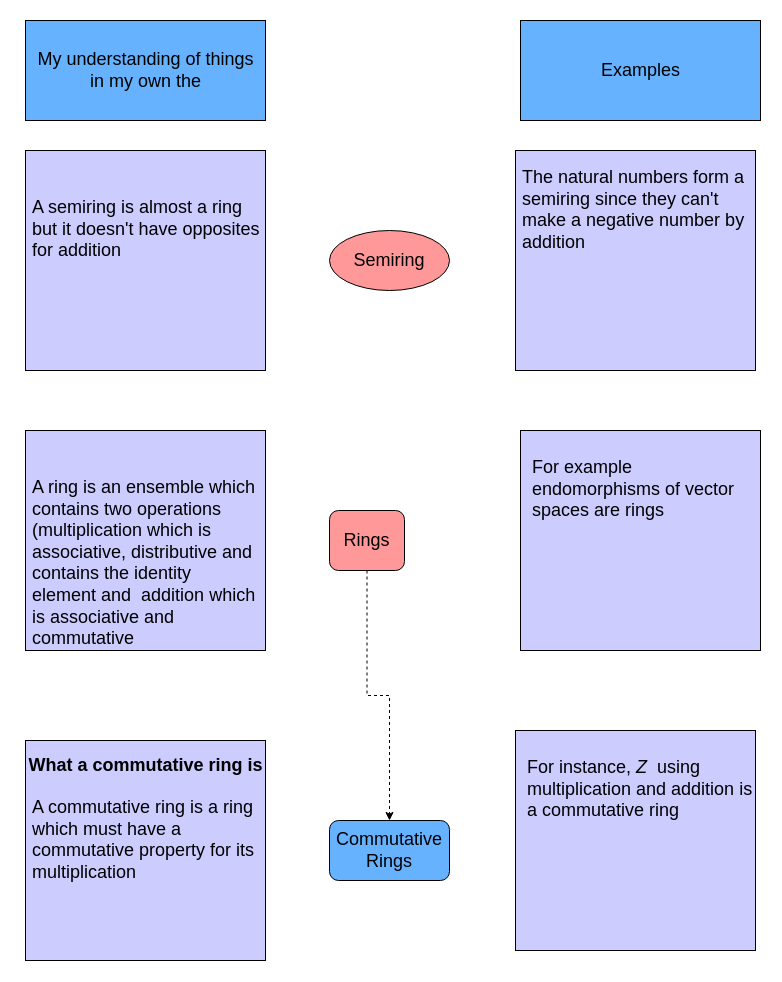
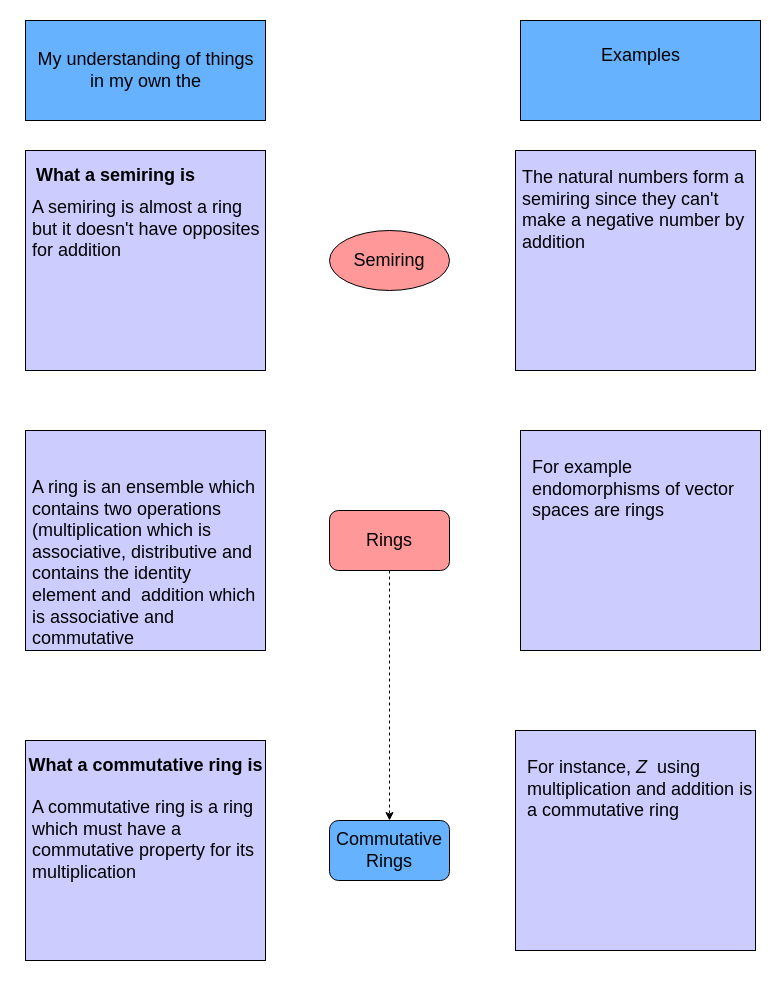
(641, 71) -> (641, 56)
none -> (116, 176)
(367, 541) -> (390, 541)
